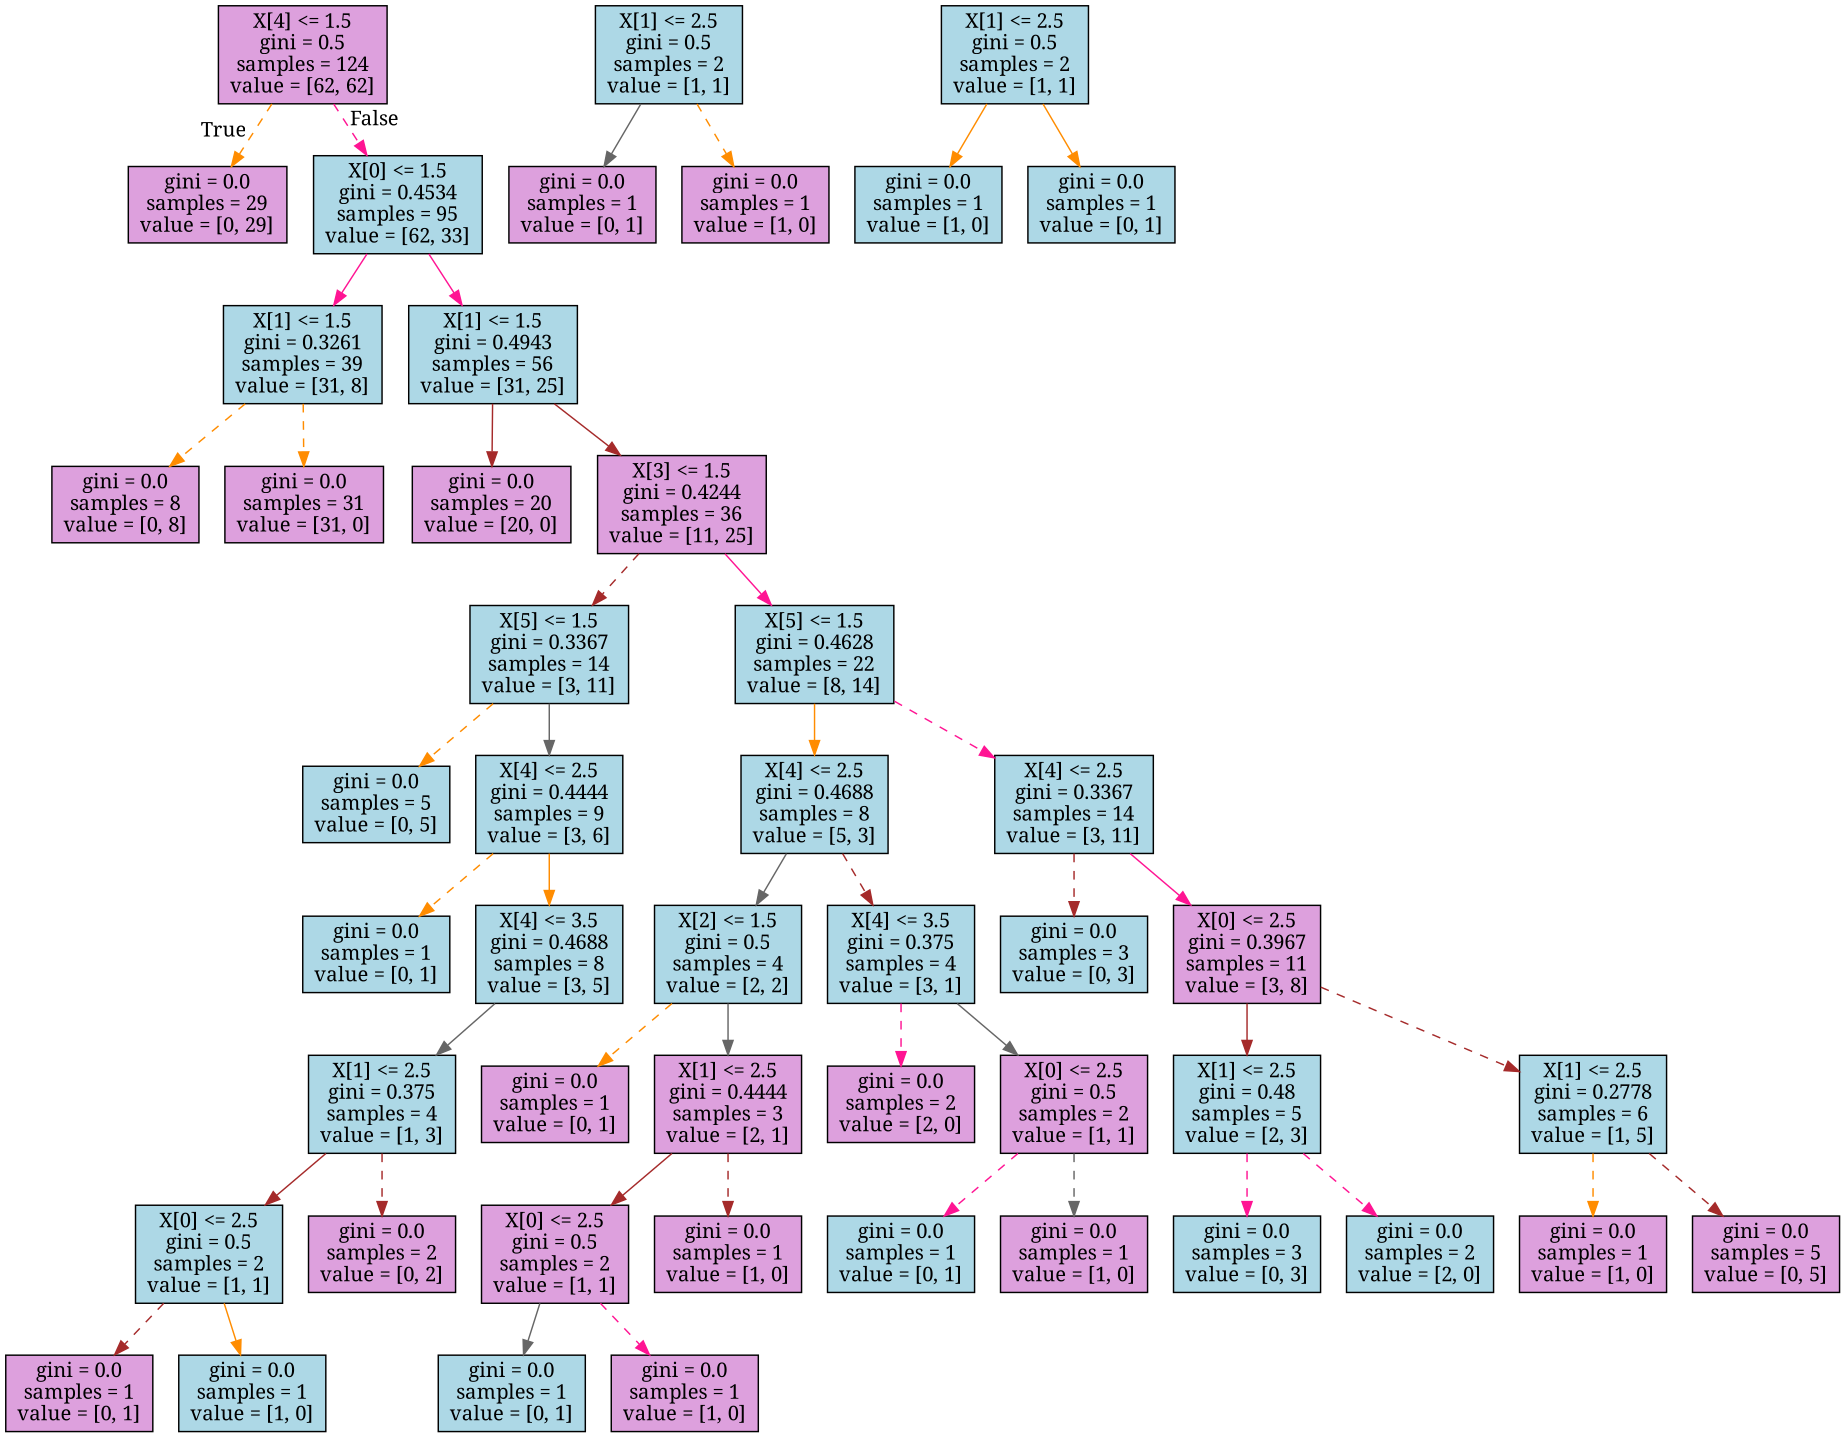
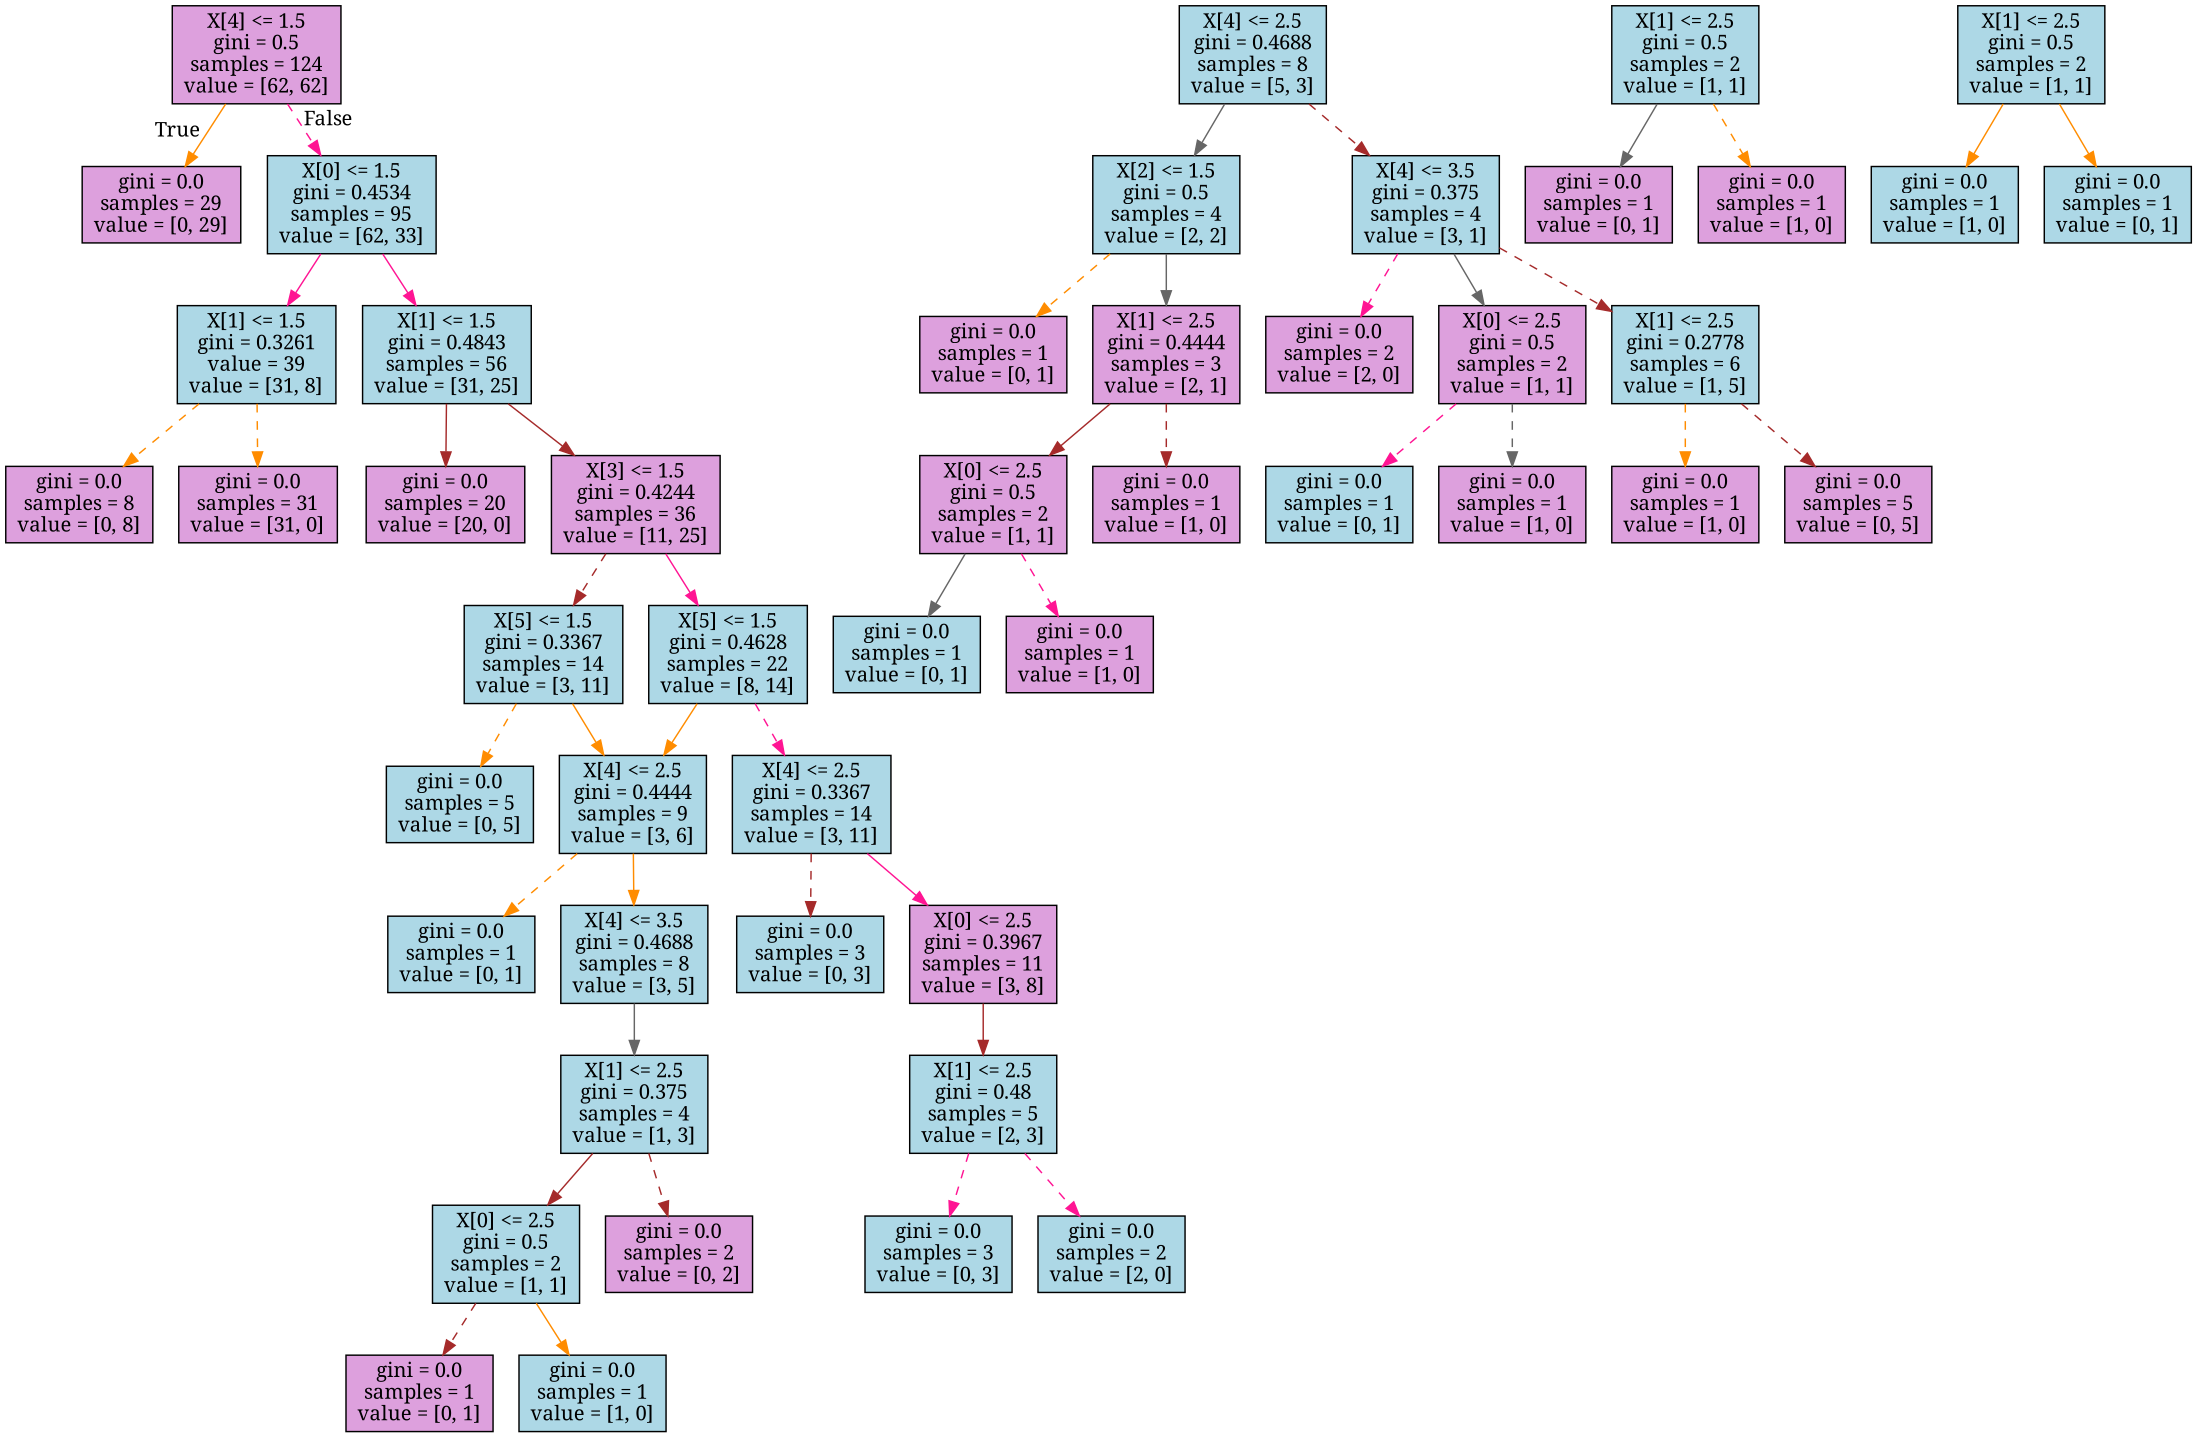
(256, 129) -> (210, 129)
(303, 355) -> (257, 355)
(493, 355) -> (447, 355)
(549, 722) -> (584, 723)
(815, 722) -> (685, 723)
(1413, 1027) -> (1549, 276)
